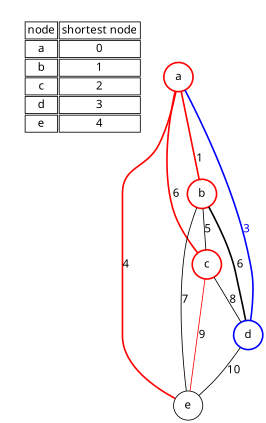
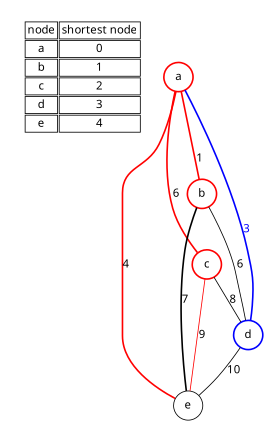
(204, 229) -> none
(233, 262) -> (233, 262)
(181, 298) -> (181, 298)
